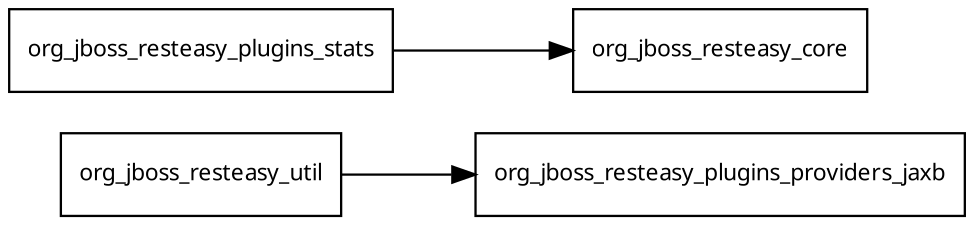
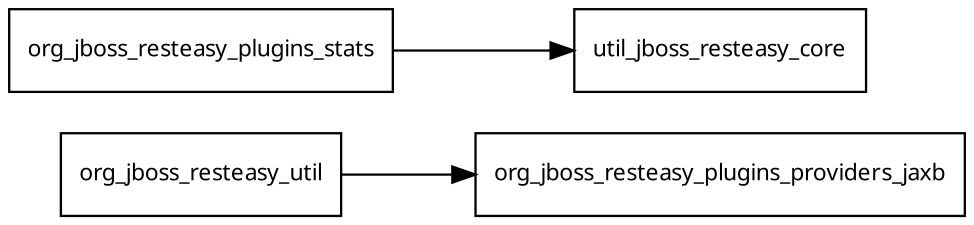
(720, 51) -> (720, 51)
